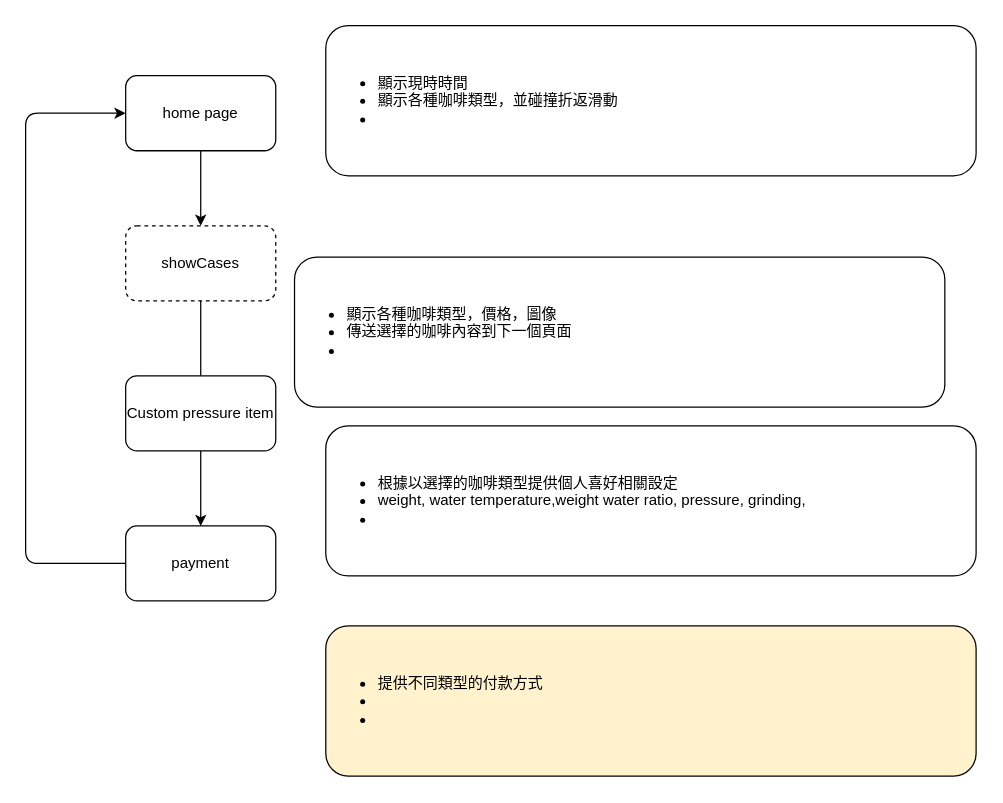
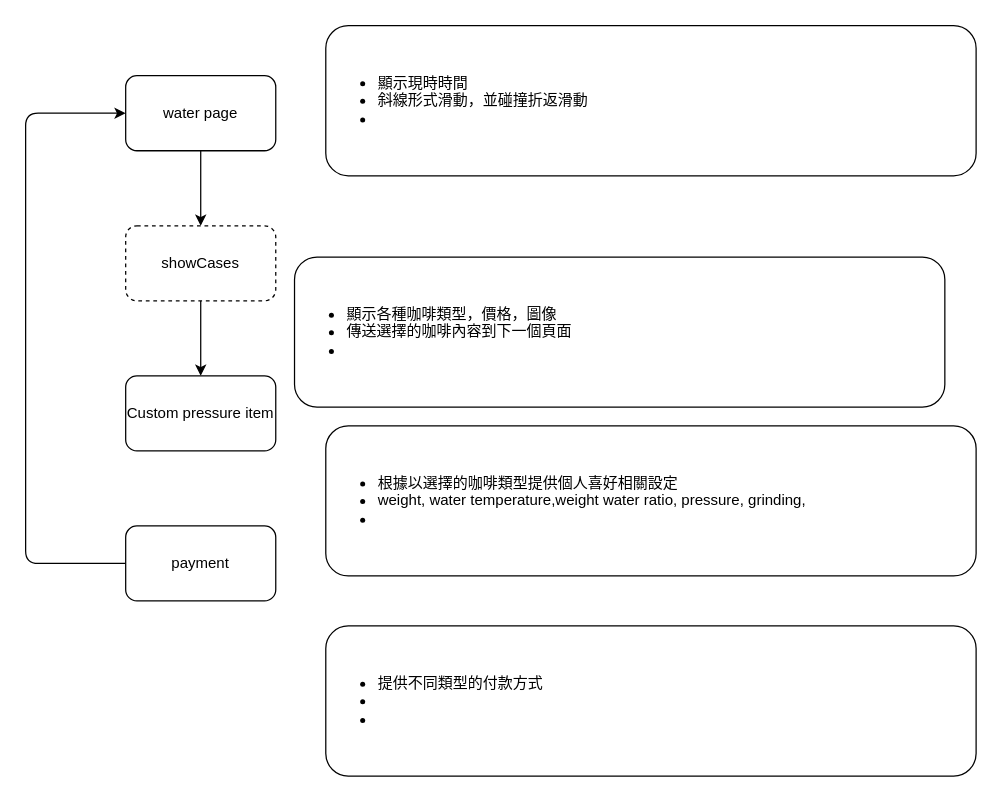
(448, 101) -> (433, 101)
(201, 113) -> (201, 113)
(201, 369) -> (201, 366)
(201, 484) -> none
(651, 701) -> (651, 701)
